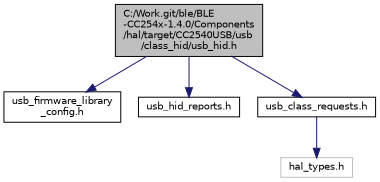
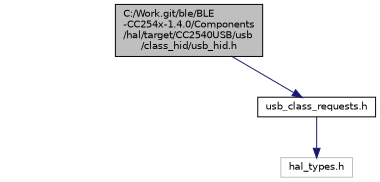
(62, 107) -> none
(189, 107) -> none
